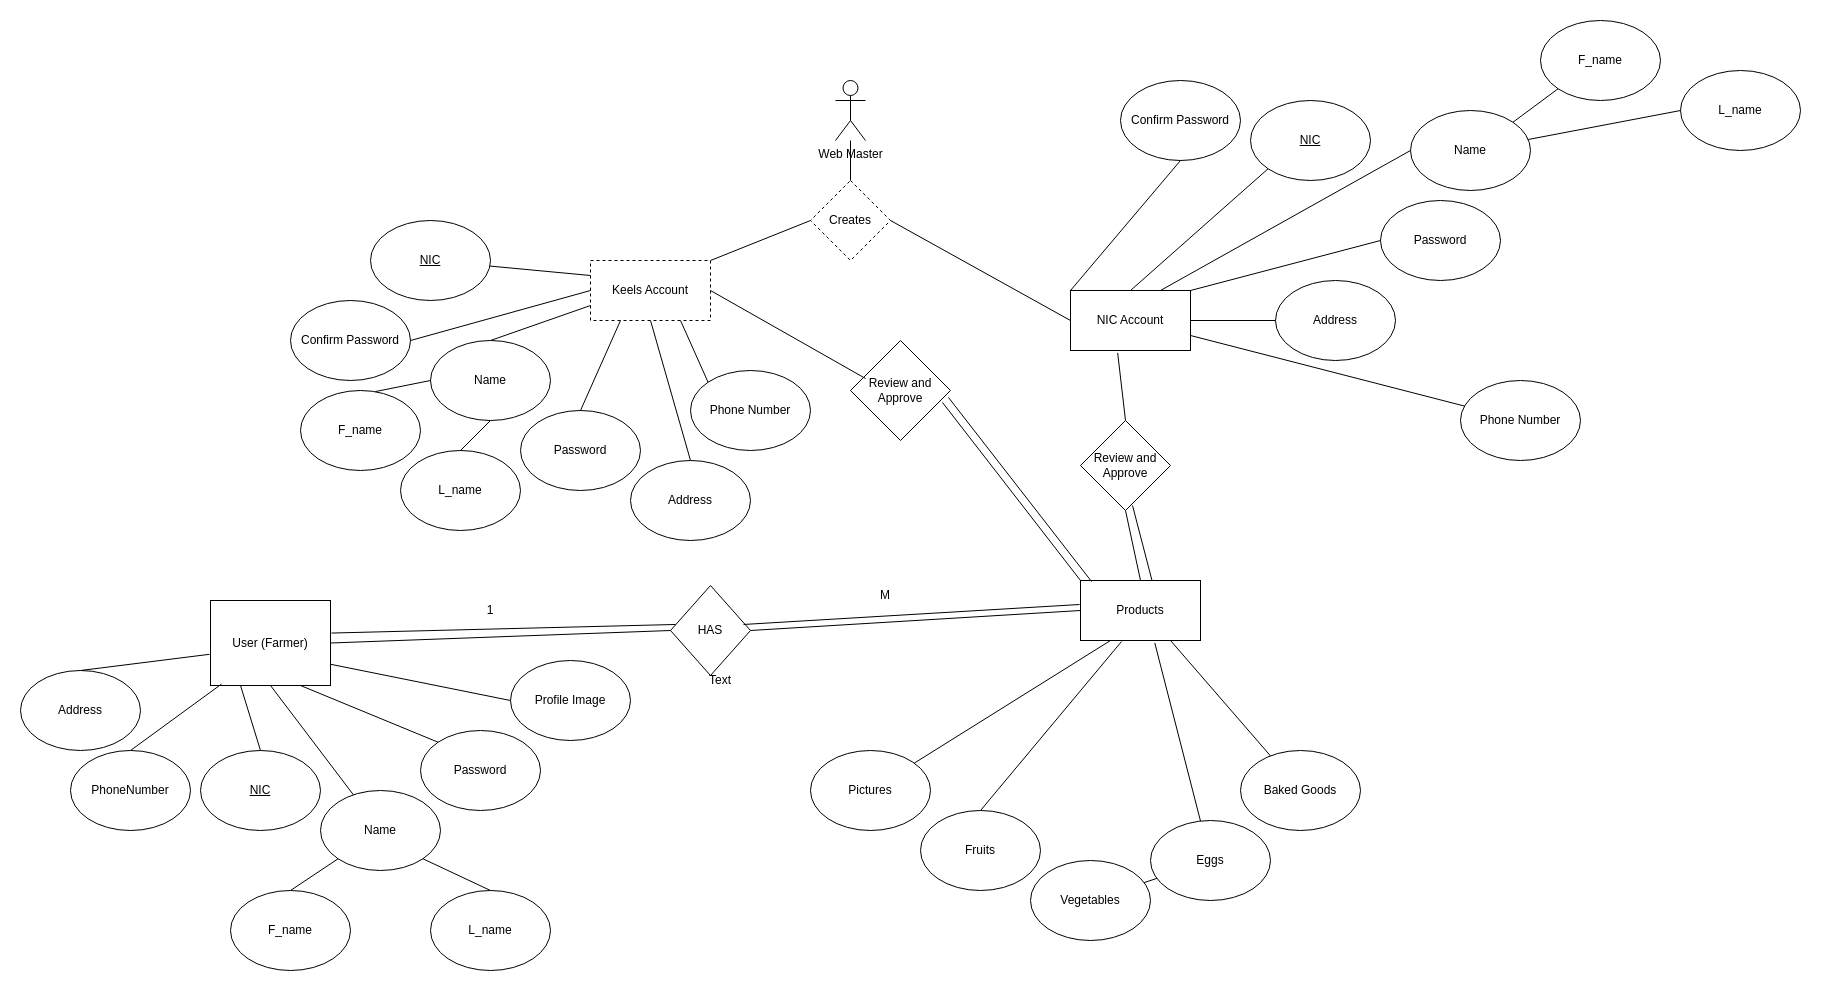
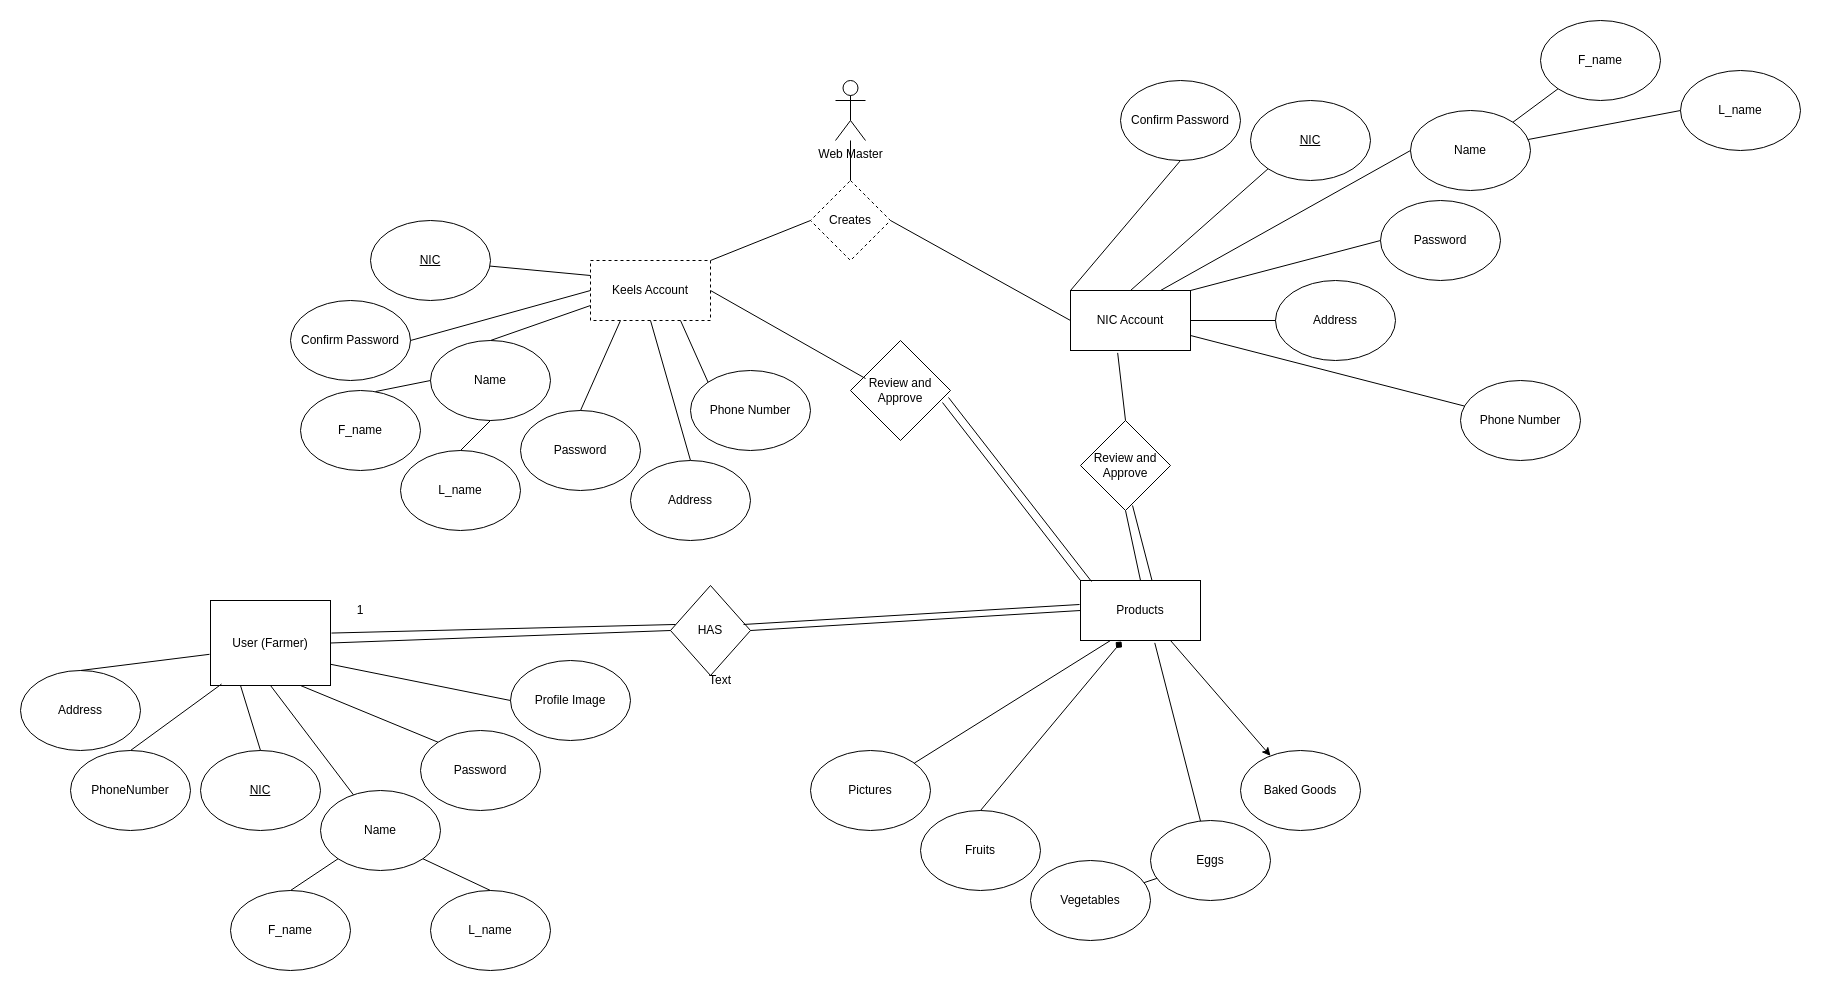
(886, 596) -> none
(491, 611) -> (361, 611)
(1118, 645) -> (1116, 648)
(1267, 752) -> (1265, 750)
